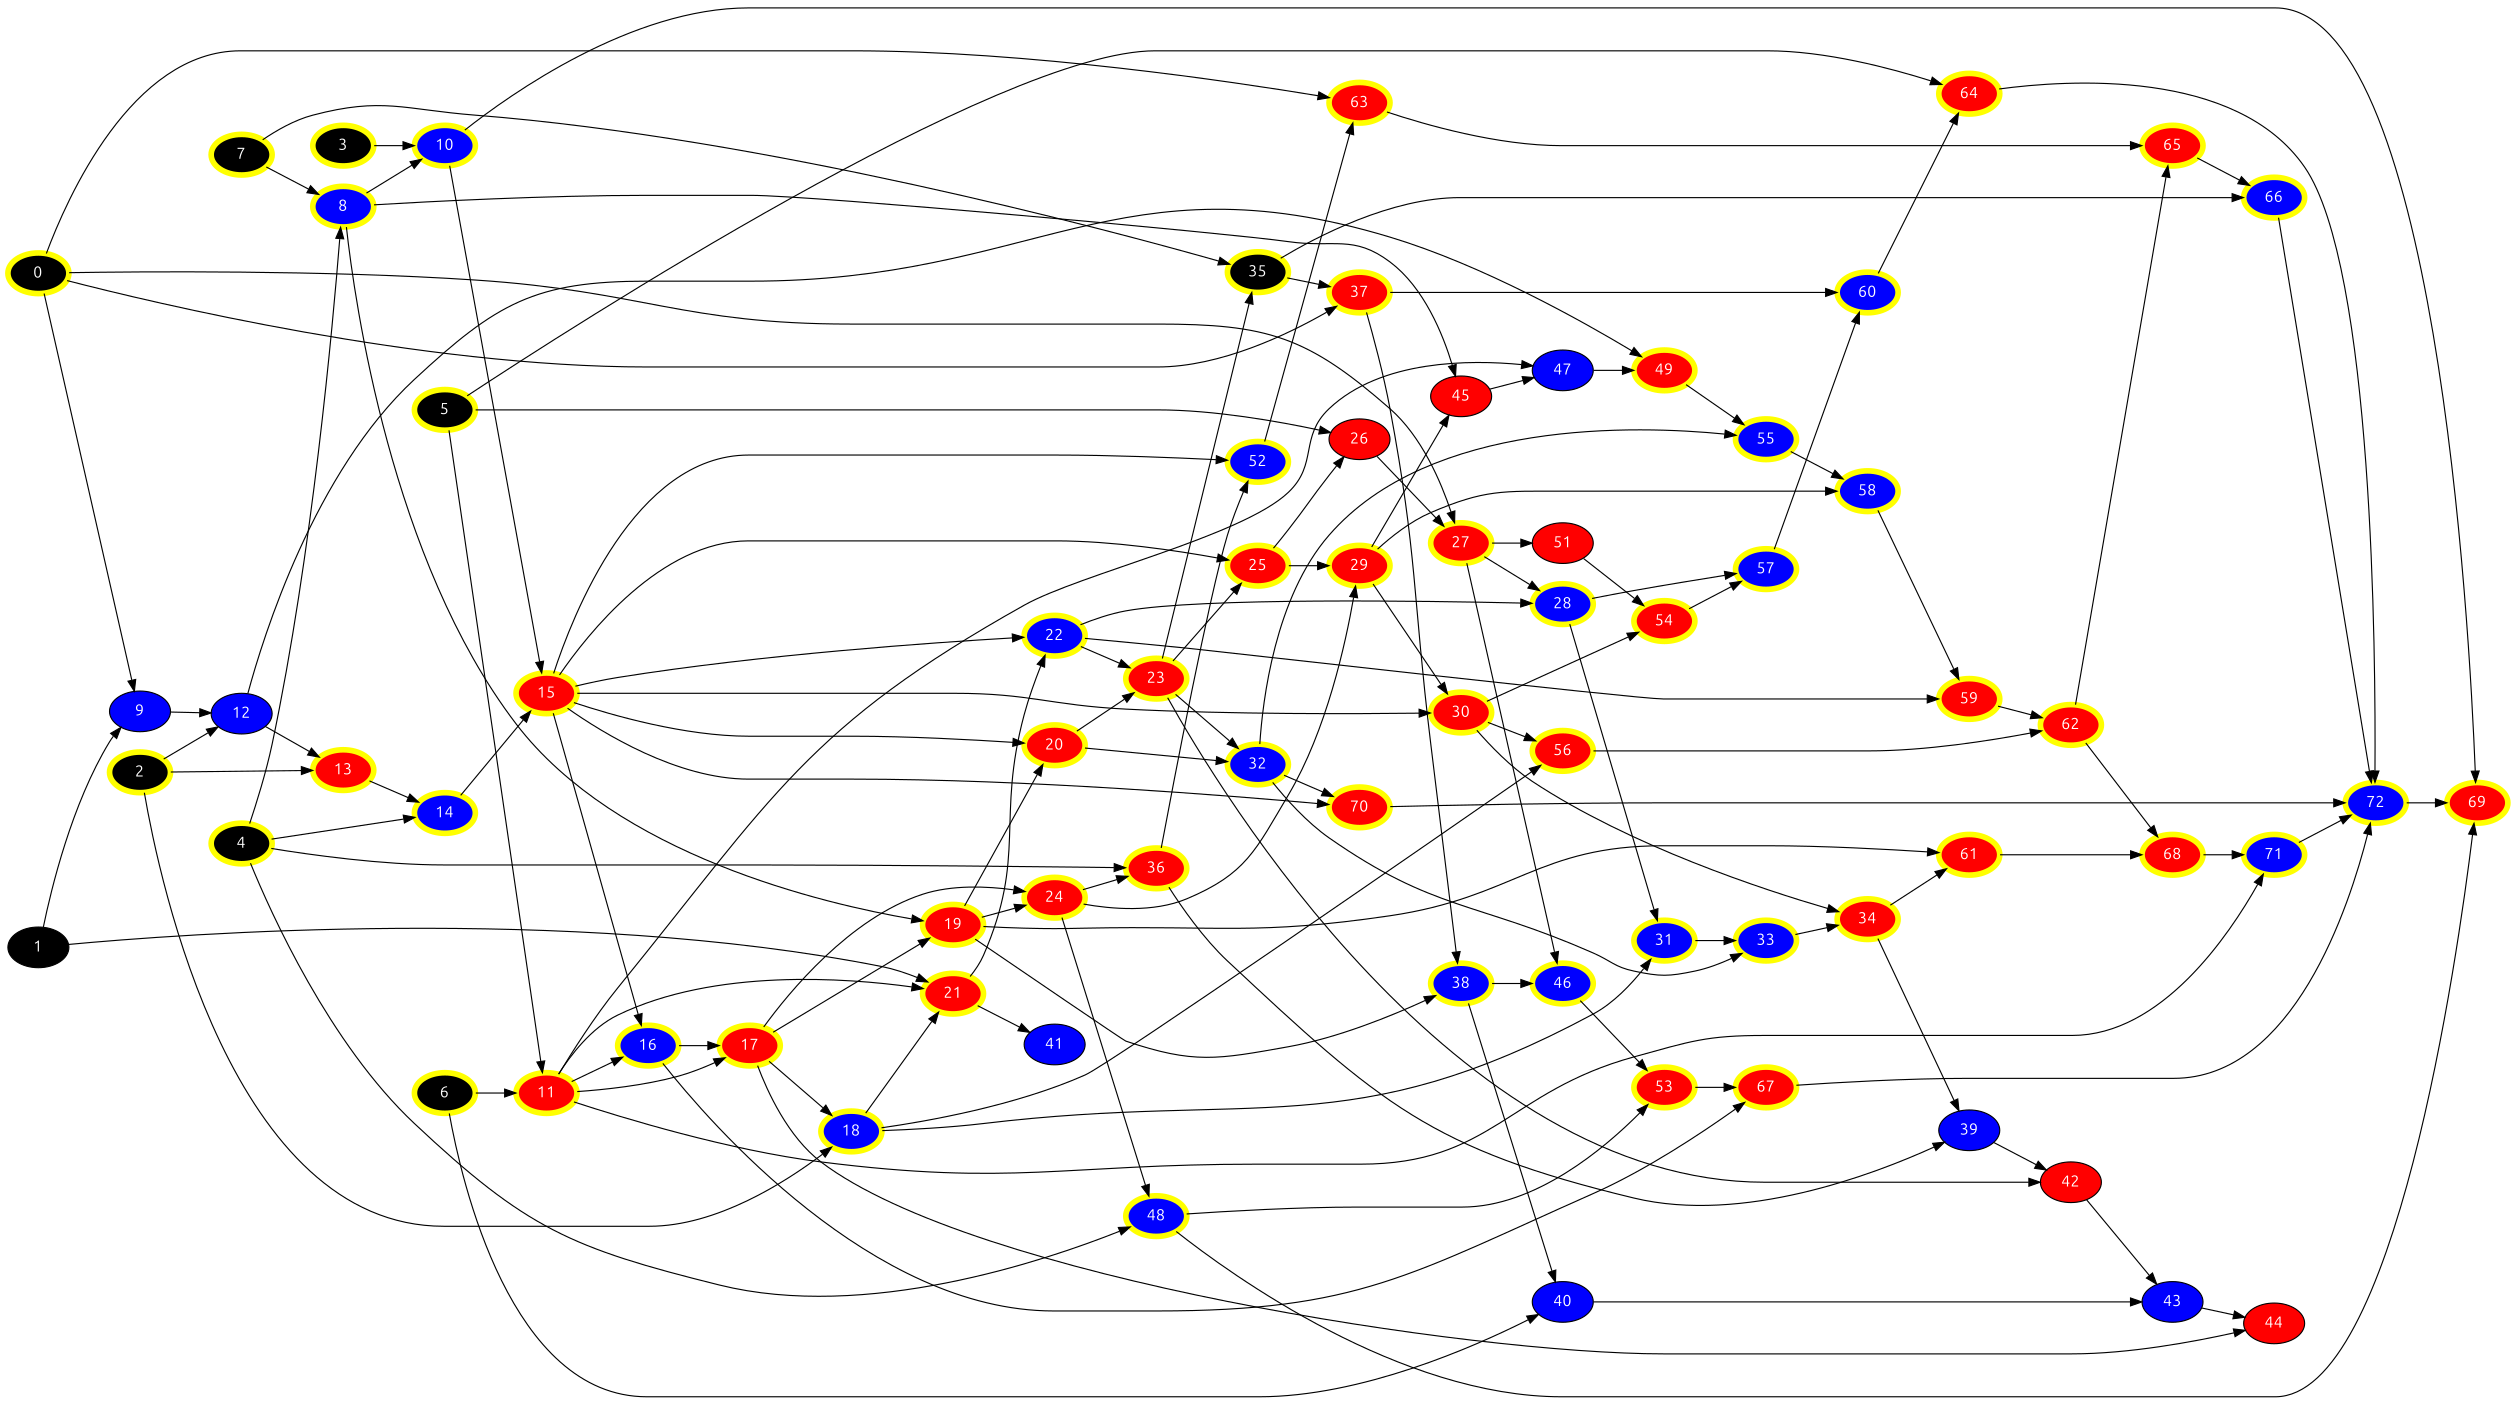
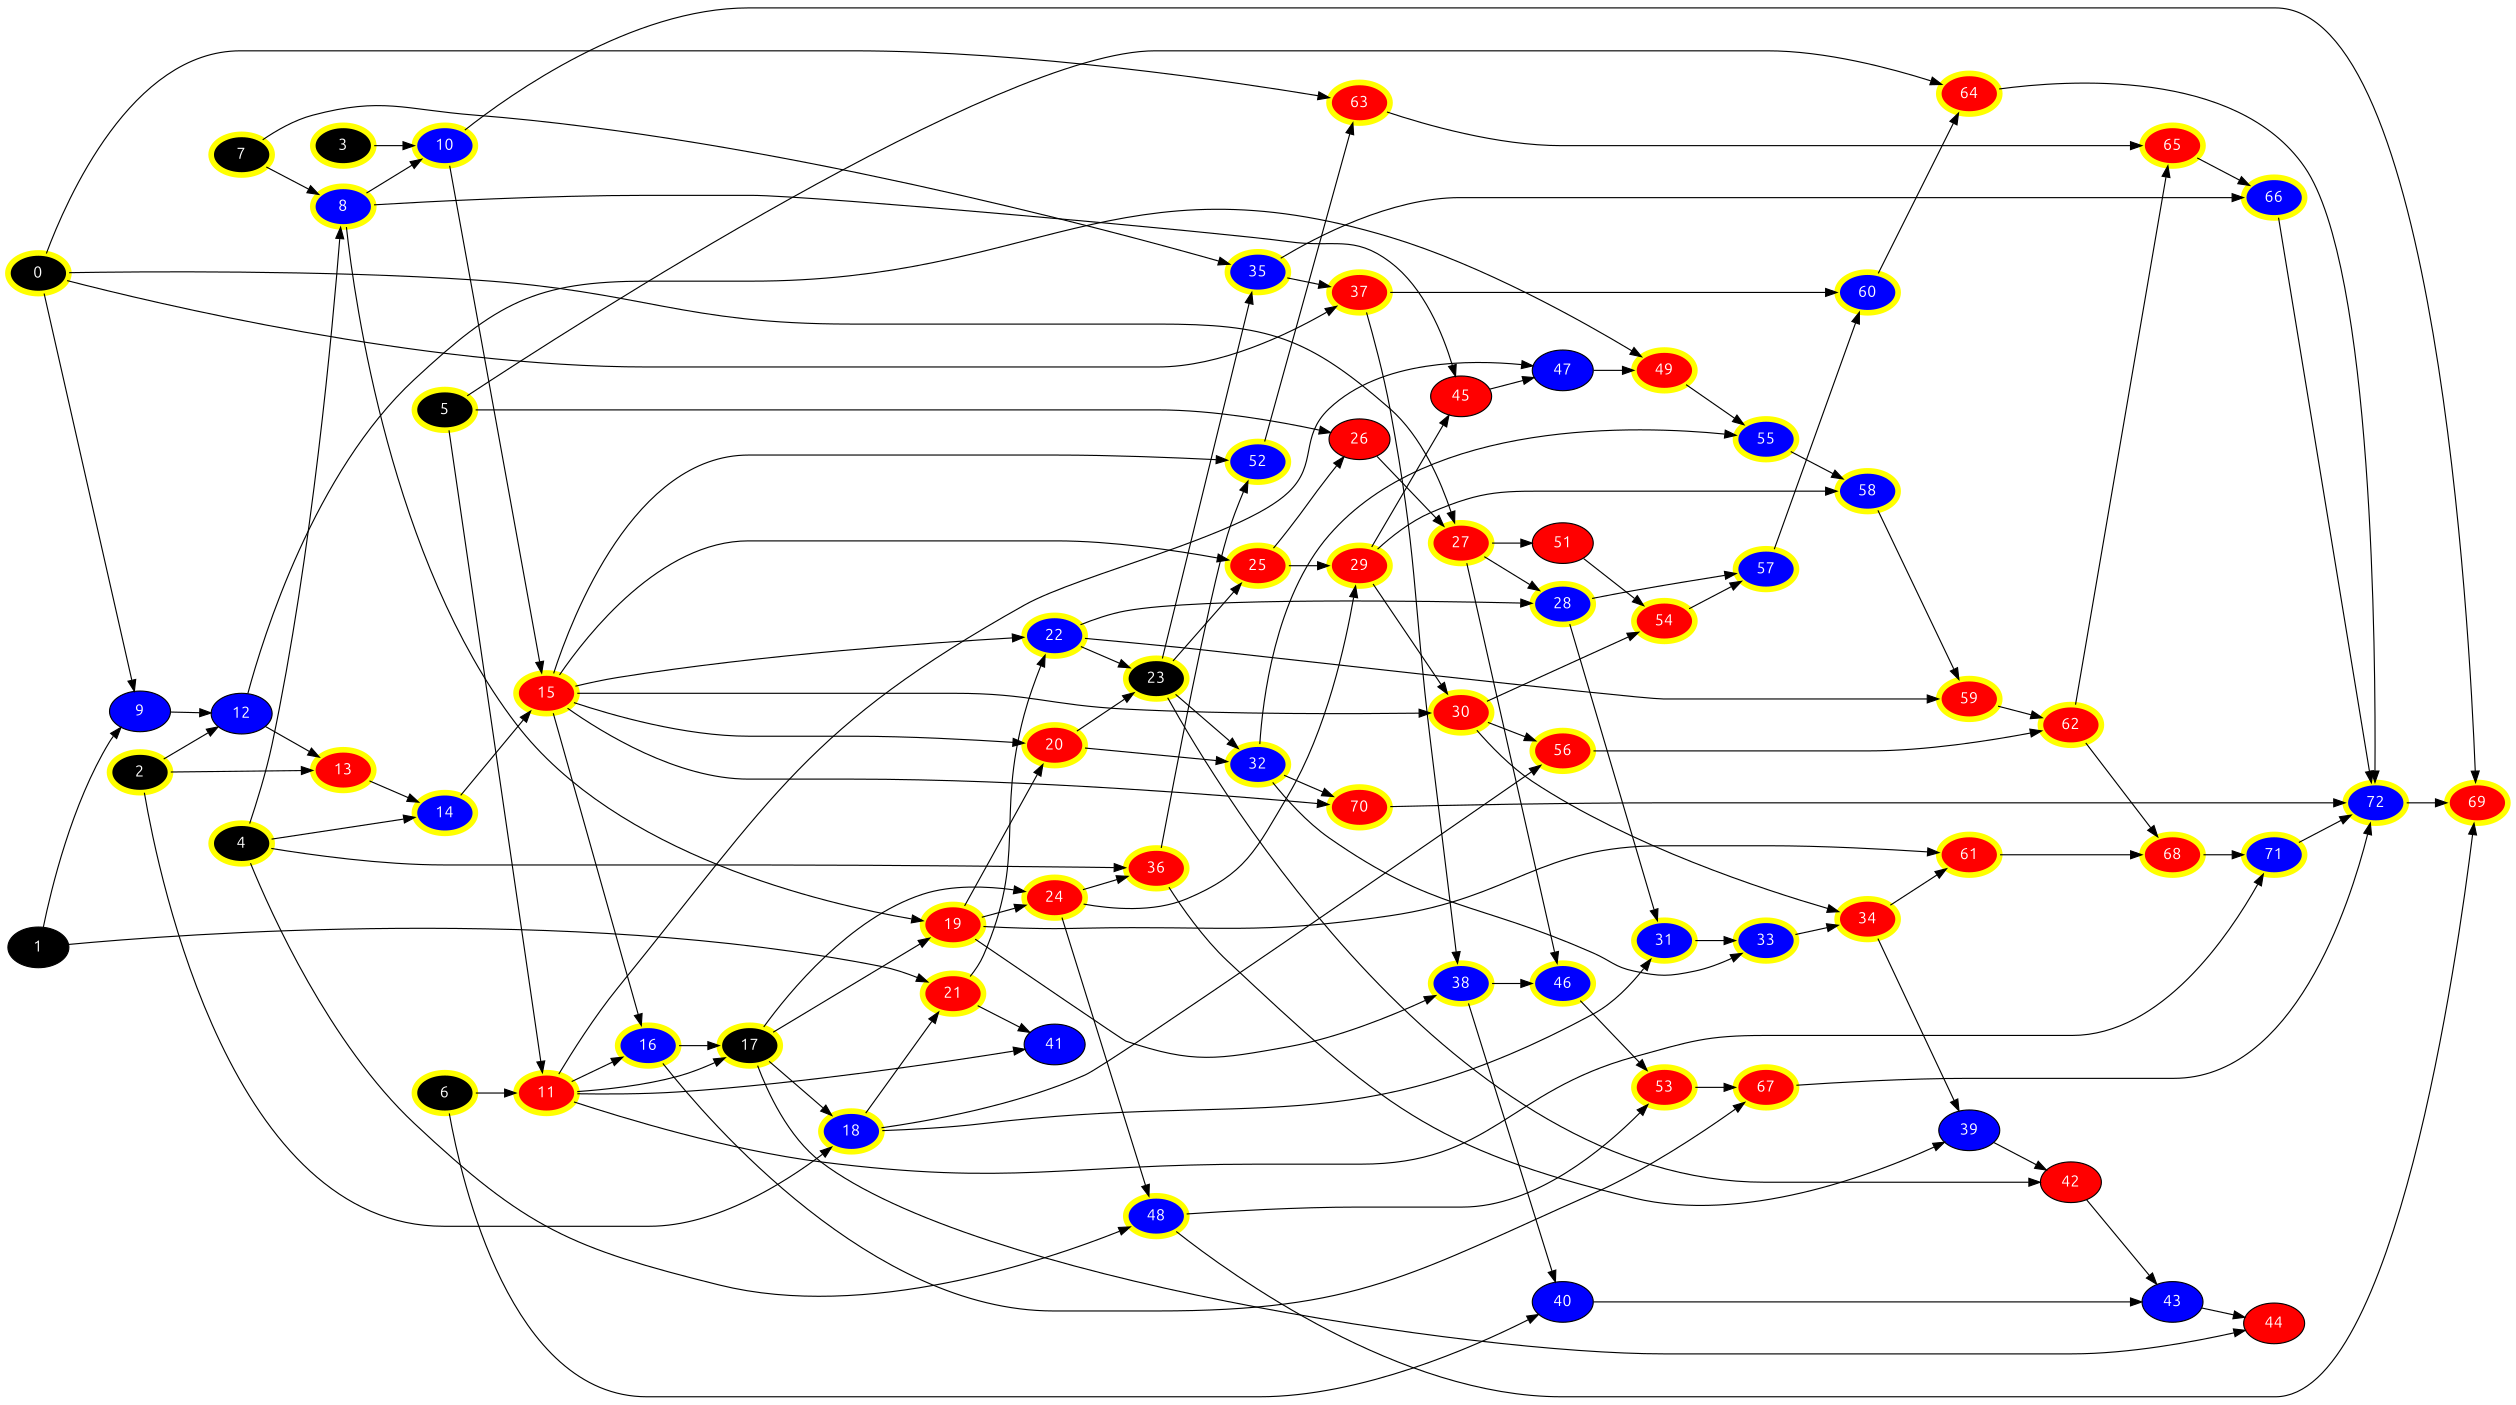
(1258, 272) -> (1258, 272)
(1156, 679) -> (1156, 679)
(721, 986) -> (807, 1080)
(750, 1046) -> (750, 1046)
